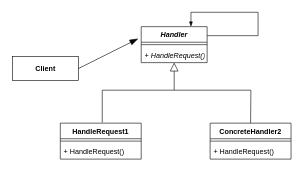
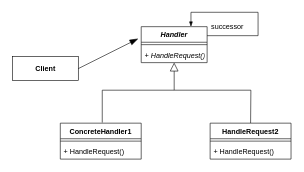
none -> (231, 27)
(101, 131) -> (101, 131)
(251, 131) -> (251, 131)
